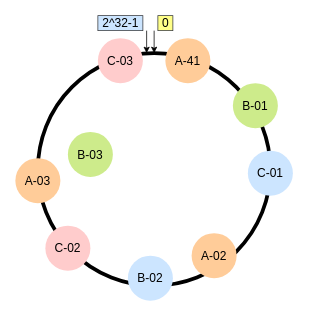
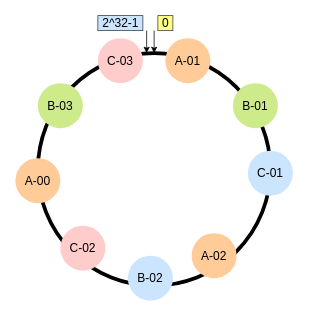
(188, 60) -> (188, 60)
(90, 154) -> (60, 105)
(38, 180) -> (38, 180)
(68, 248) -> (83, 248)
